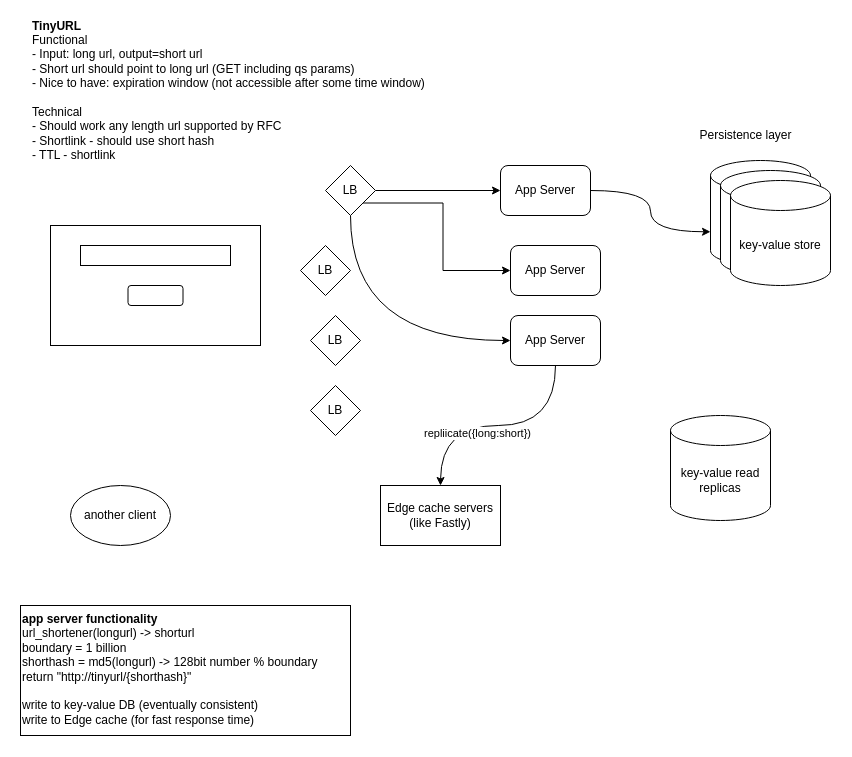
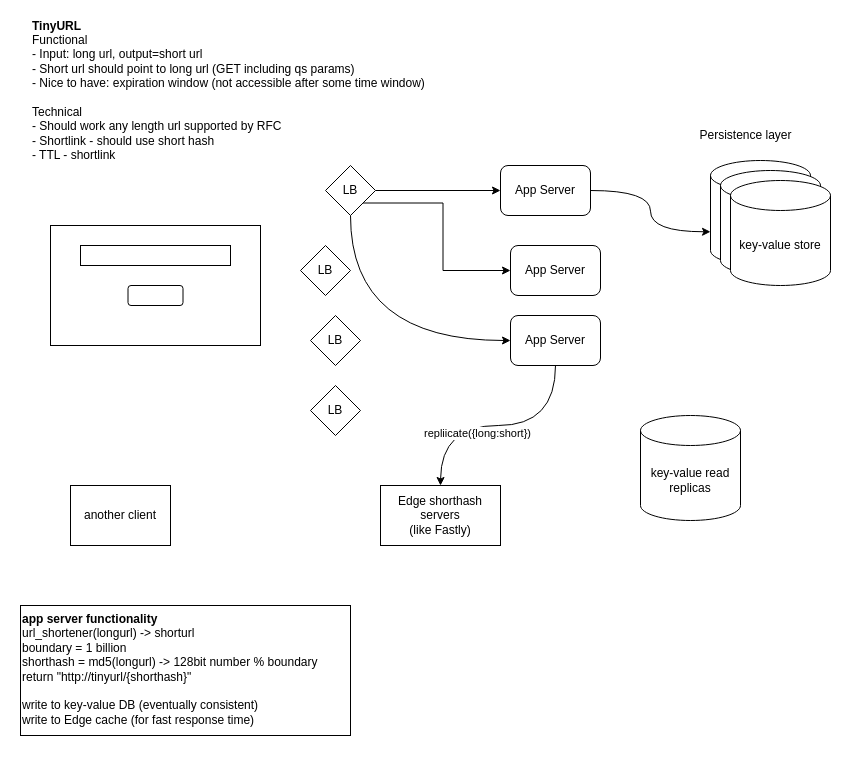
(721, 468) -> (691, 468)
(121, 516) -> (121, 516)
(441, 516) -> (441, 516)
